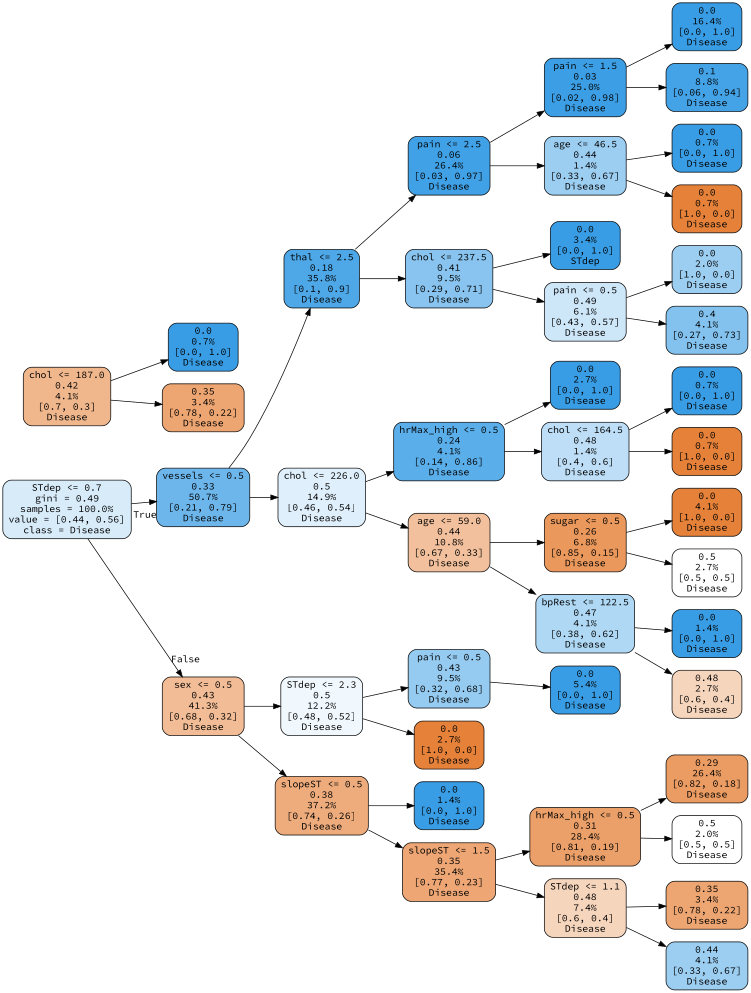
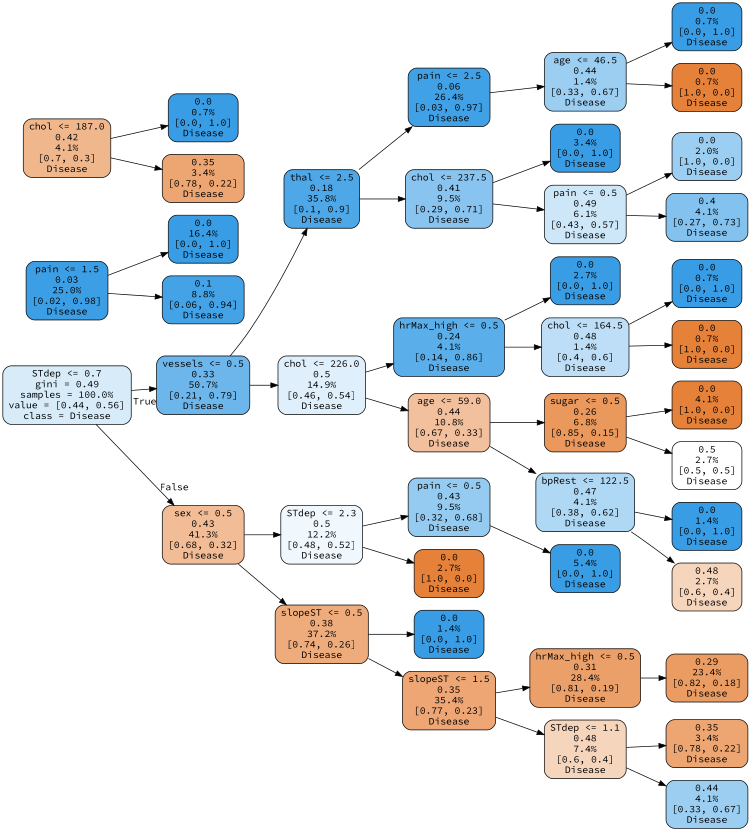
(514, 128) -> none
(585, 246) -> (585, 148)
(707, 779) -> (707, 678)
(707, 840) -> none
